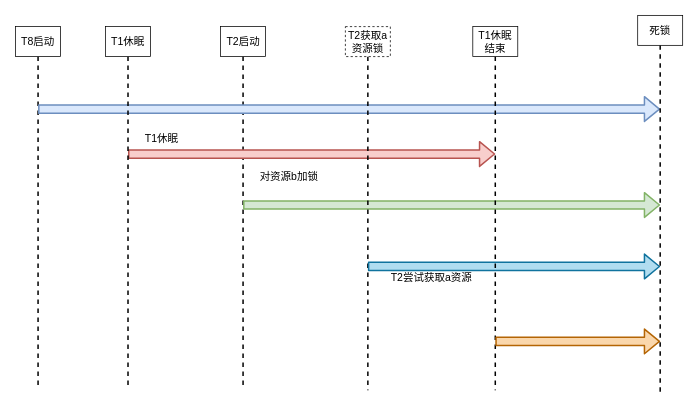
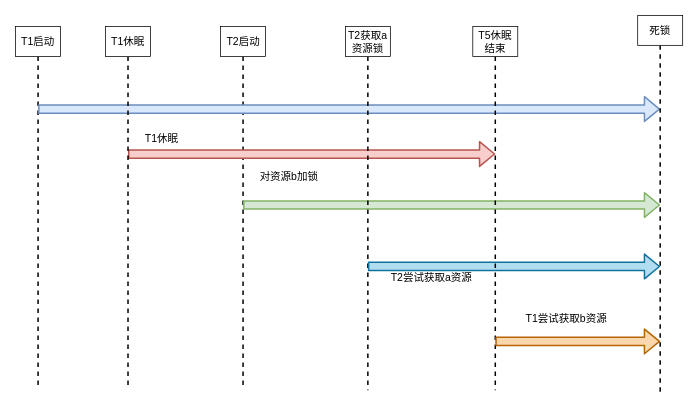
(38, 42) -> (38, 42)
(368, 42) -> (368, 42)
(495, 42) -> (495, 42)
none -> (567, 319)
